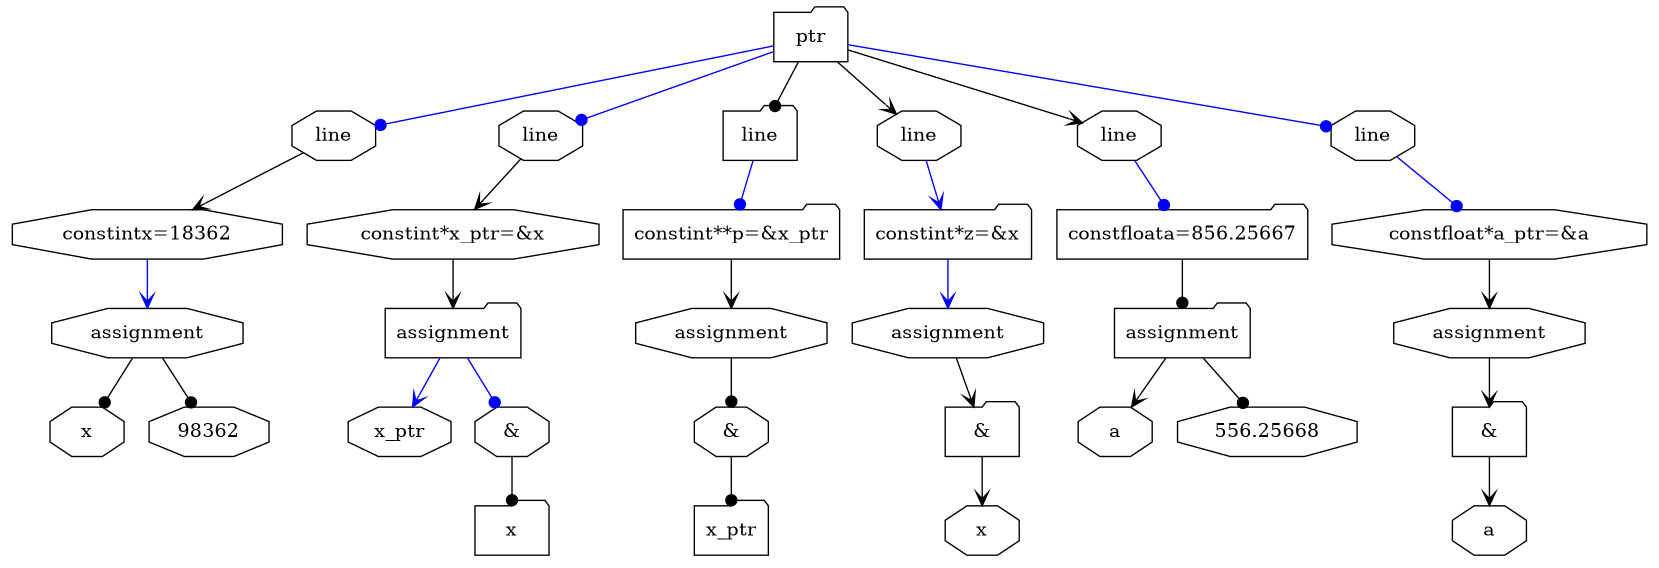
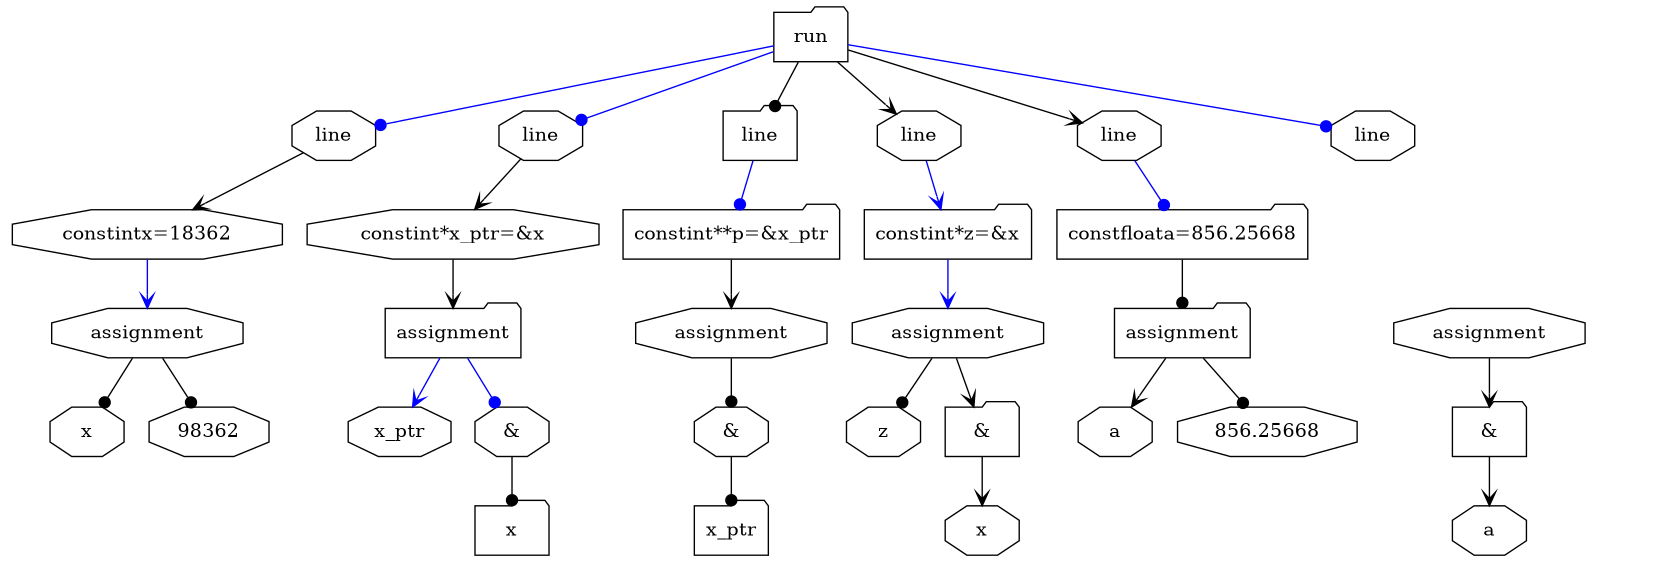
(811, 37) -> (811, 37)
(1182, 234) -> (1182, 234)
(1489, 234) -> none
none -> (884, 432)
(1267, 432) -> (1267, 432)
